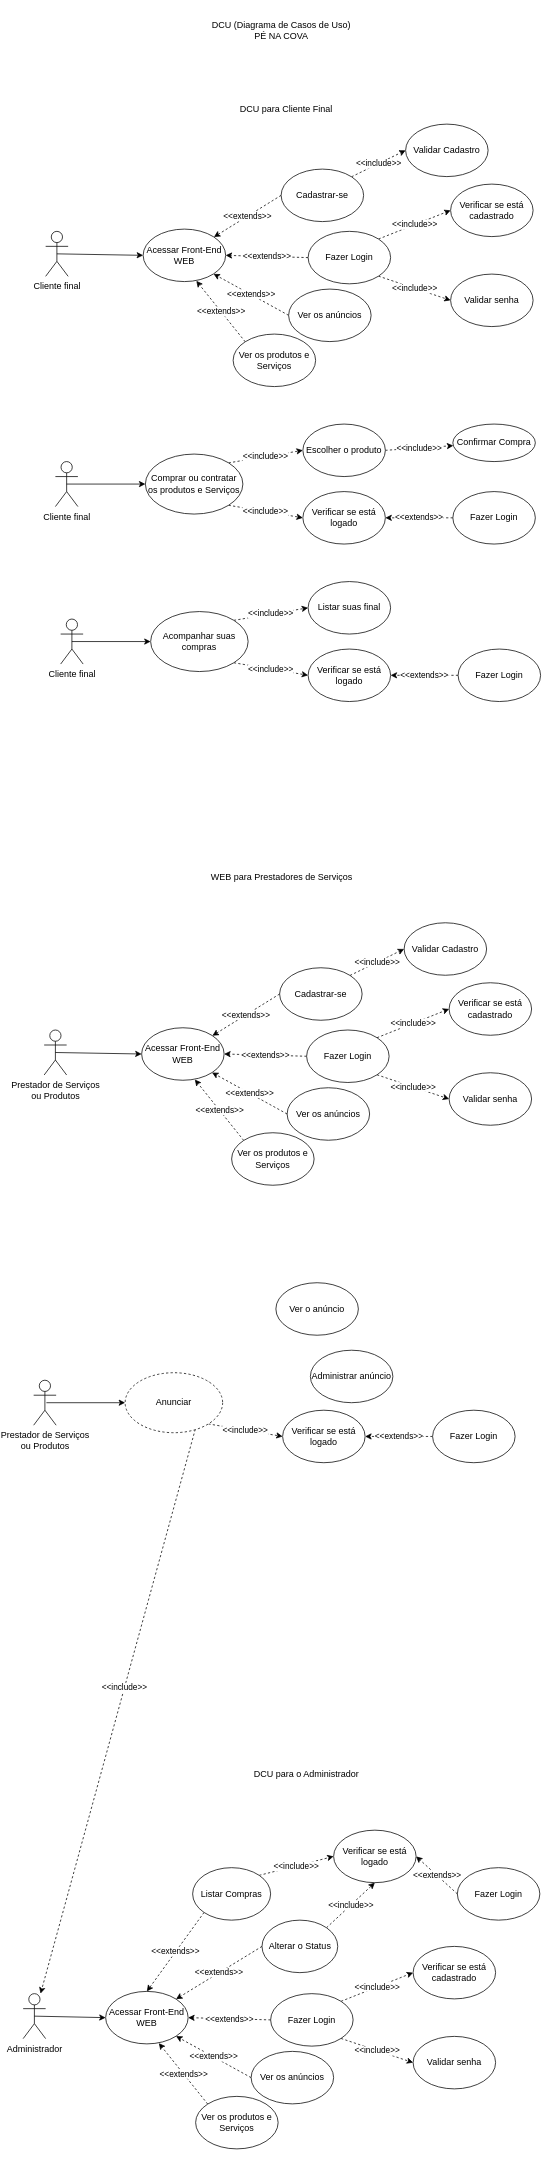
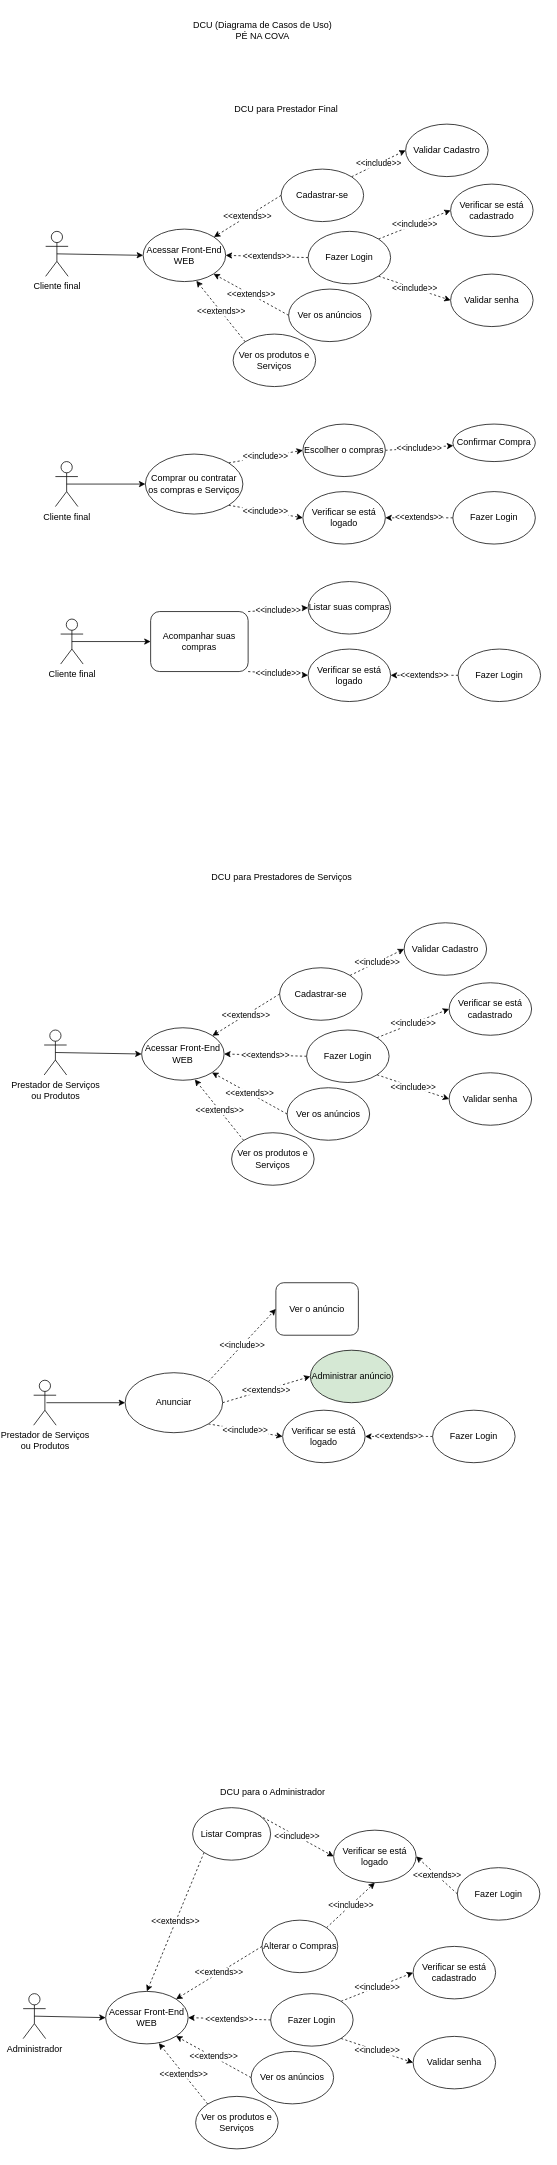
(281, 30) -> (263, 30)
(286, 109) -> (286, 109)
(344, 450) -> (344, 450)
(194, 484) -> (194, 484)
(349, 608) -> (349, 608)
(199, 642) -> (199, 642)
(282, 878) -> (282, 878)
(317, 1309) -> (317, 1309)
(351, 1377) -> (351, 1377)
none -> (278, 1386)
(174, 1403) -> (174, 1403)
(108, 1748) -> (240, 1347)
(306, 1774) -> (273, 1793)
(231, 1894) -> (231, 1834)
(300, 1947) -> (300, 1947)
